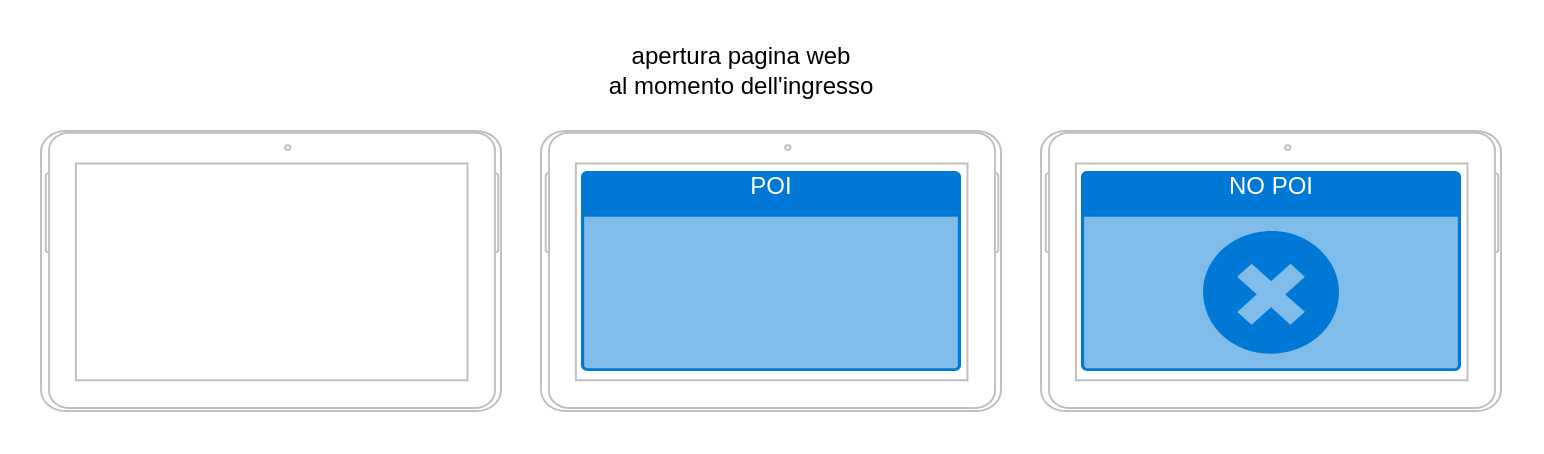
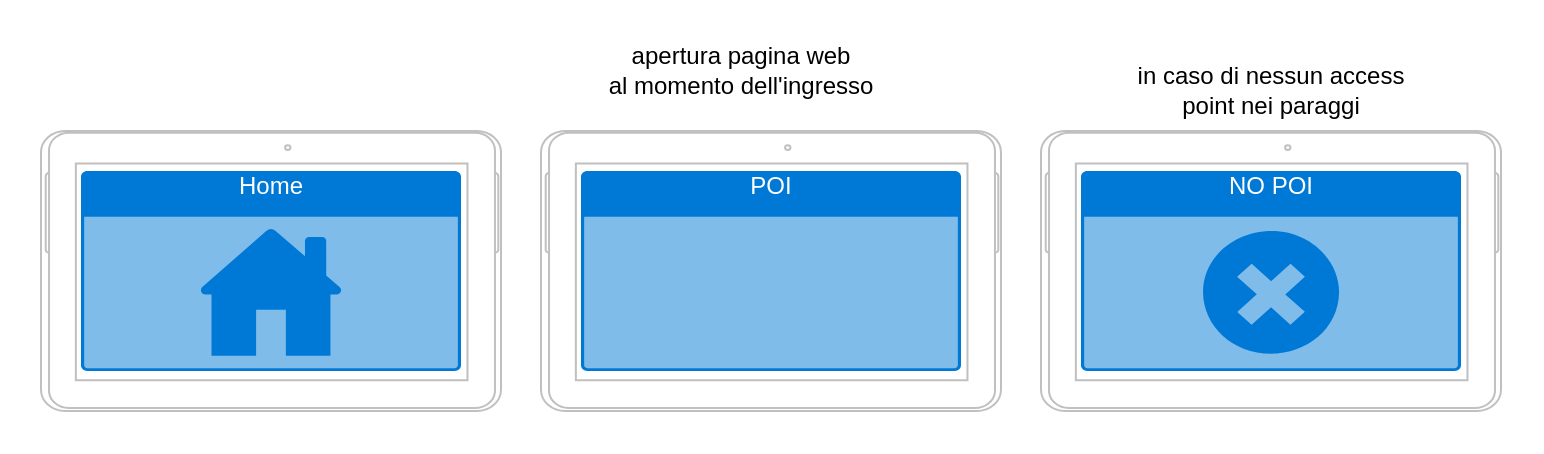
none -> (1271, 91)
none -> (271, 271)
